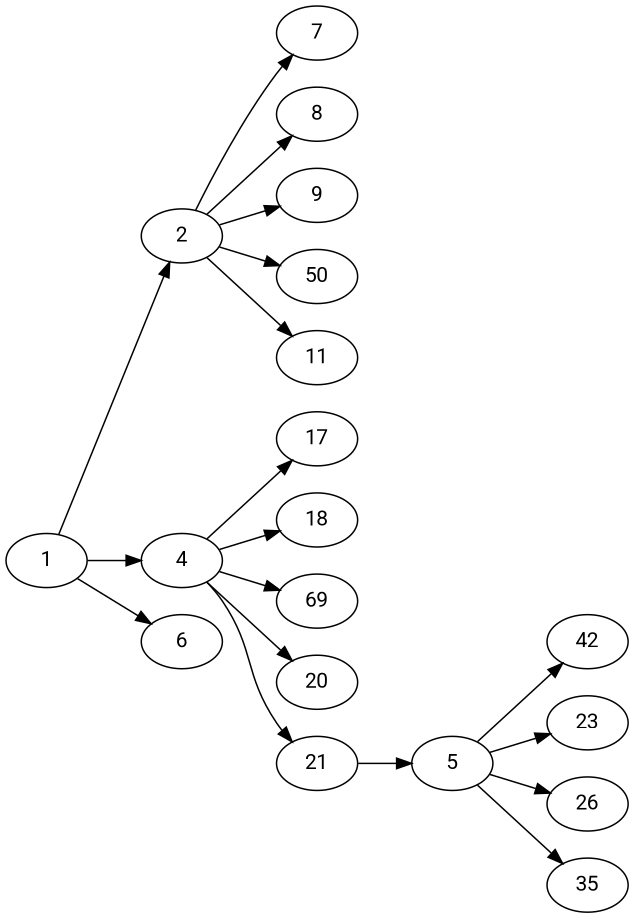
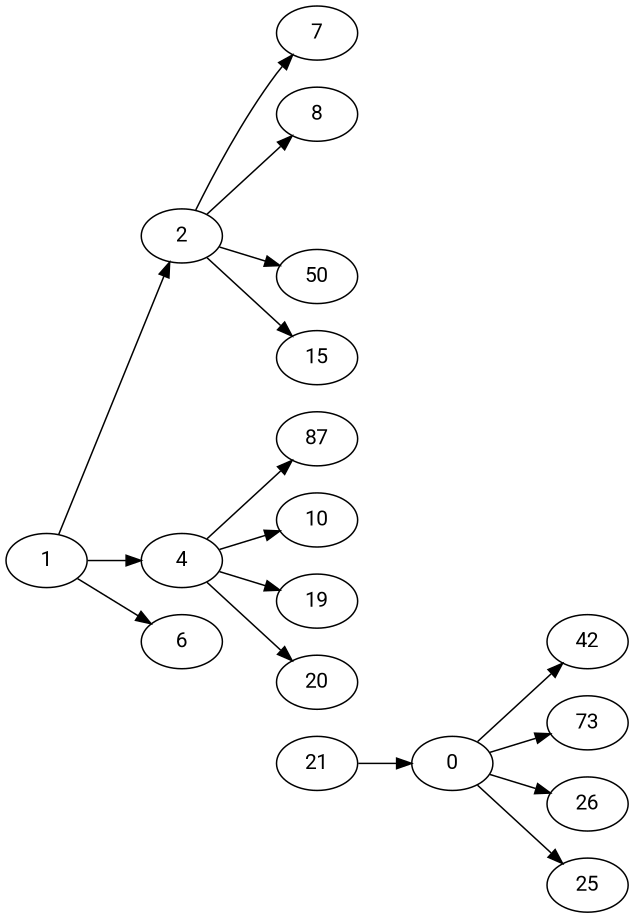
(317, 195) -> none
(317, 358) -> (317, 358)
(317, 439) -> (317, 439)
(317, 520) -> (317, 520)
(317, 601) -> (317, 601)
(247, 655) -> none
(588, 723) -> (588, 723)
(452, 763) -> (452, 763)
(588, 885) -> (588, 885)
